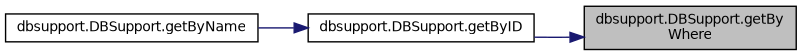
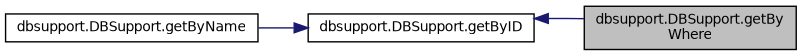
(552, 37) -> (566, 19)
